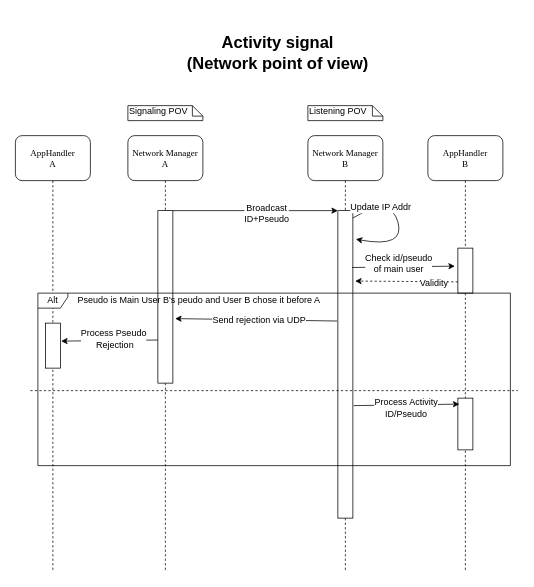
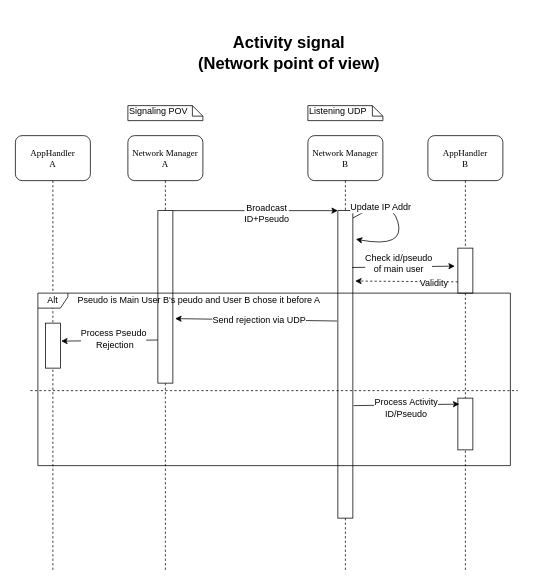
(278, 53) -> (289, 53)
(339, 112) -> (339, 112)
